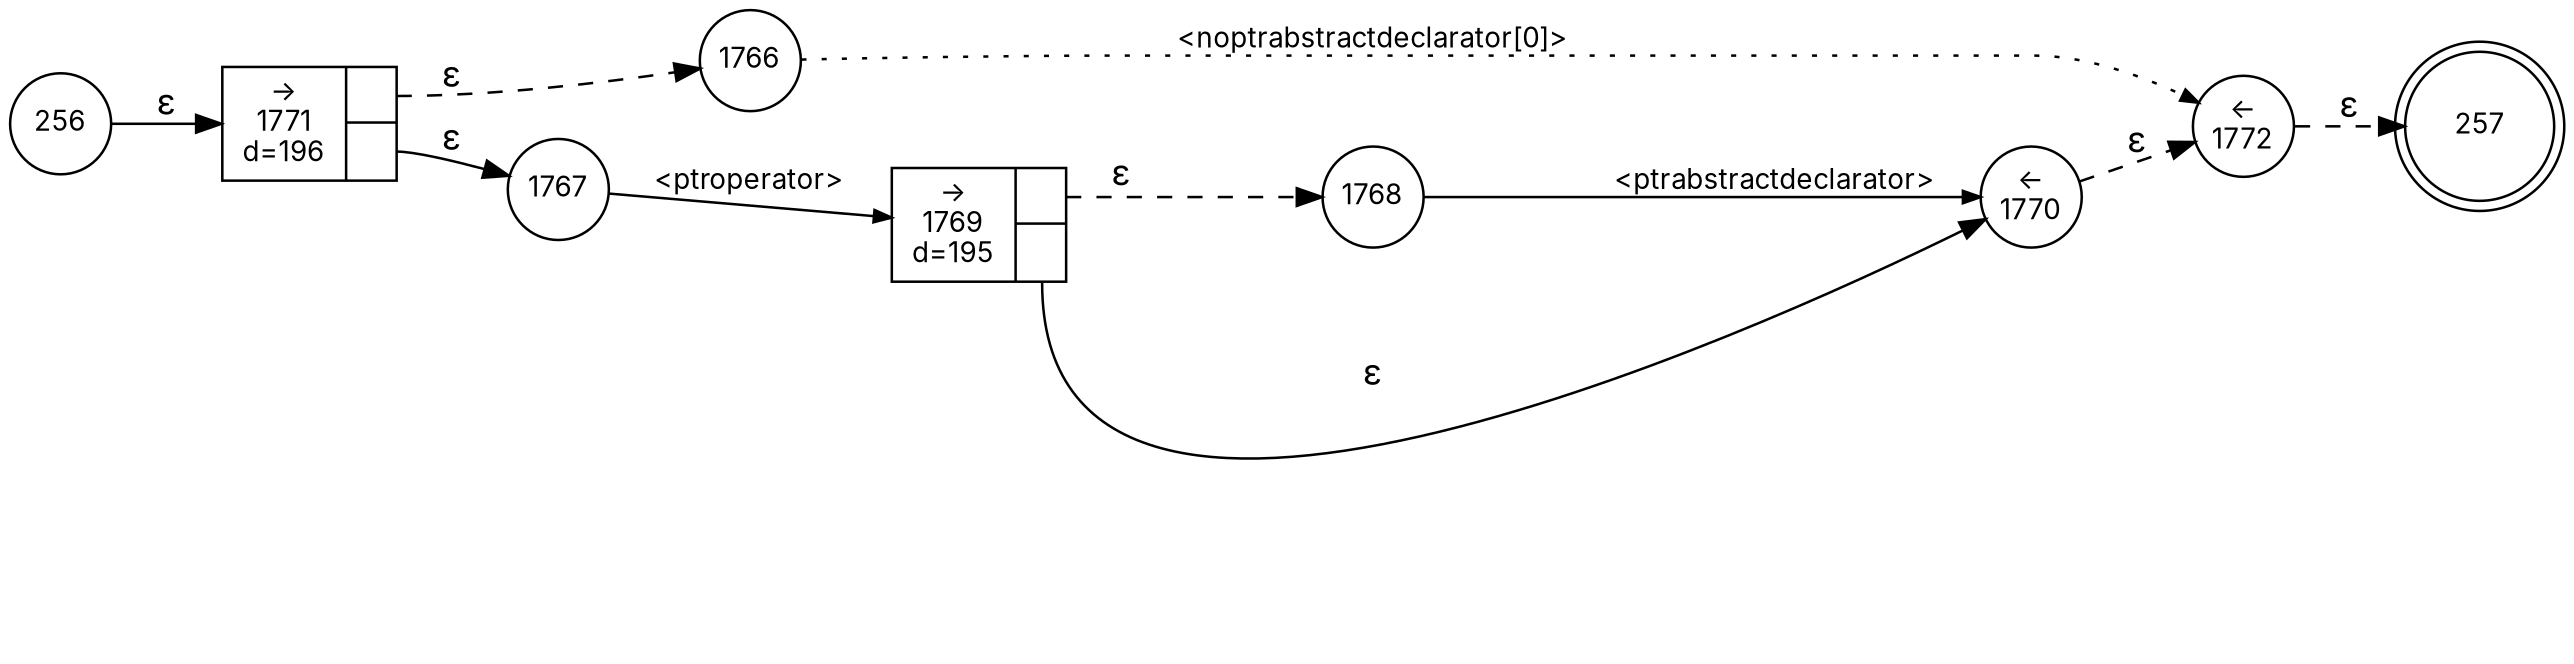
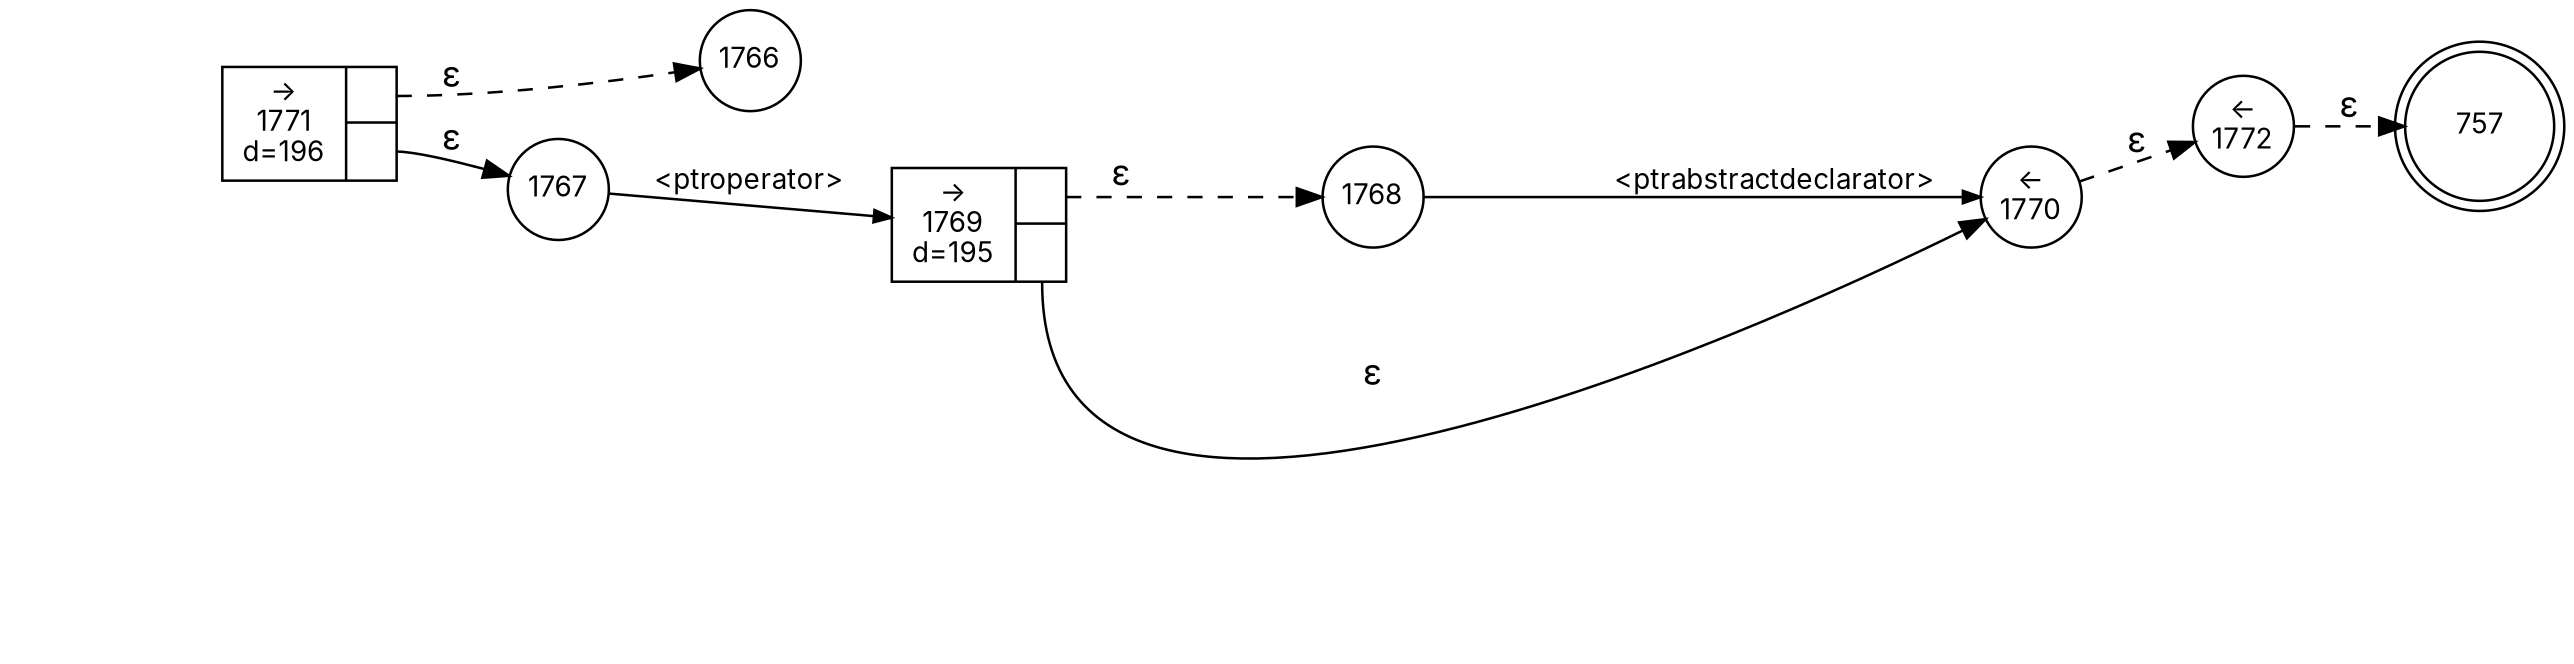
(1495, 56) -> none
(61, 124) -> none
(2480, 126) -> (2480, 126)
